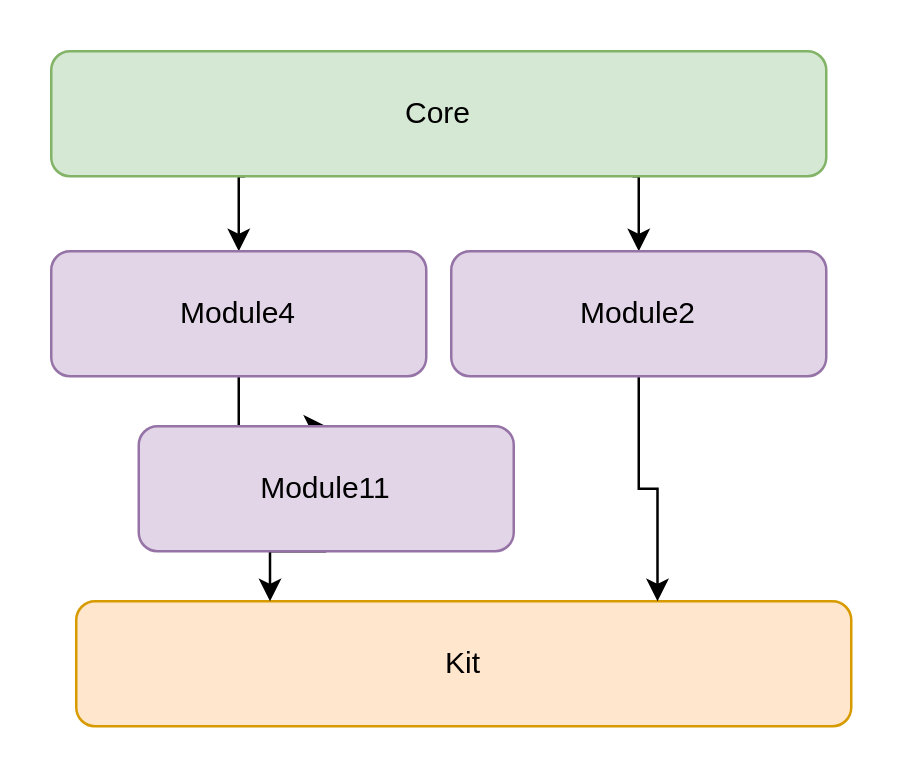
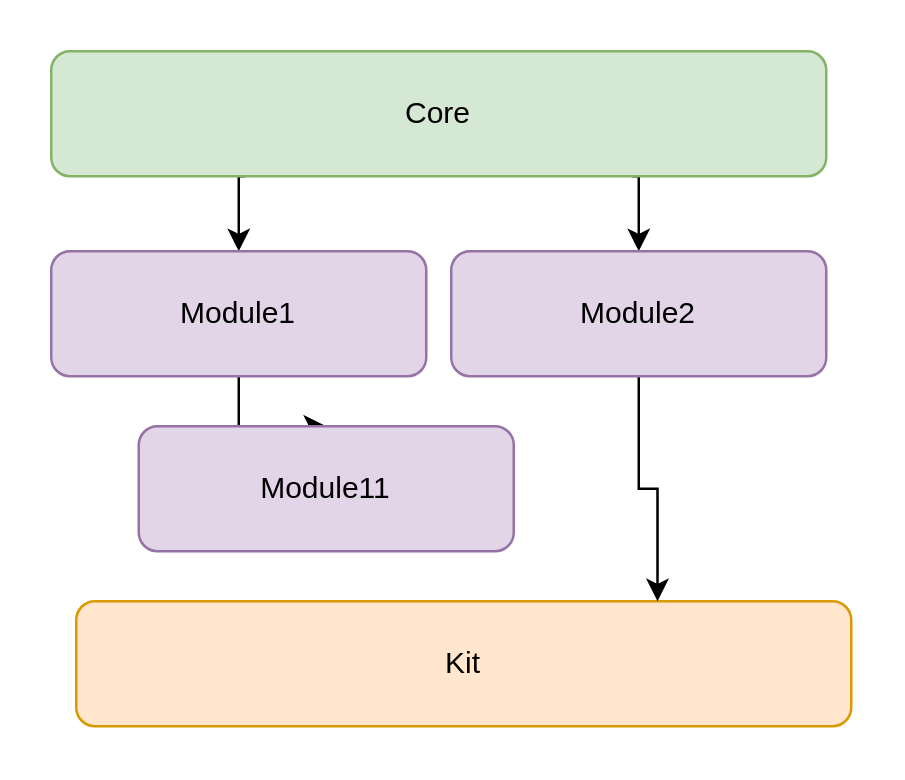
(239, 314) -> (239, 314)
(270, 567) -> none
